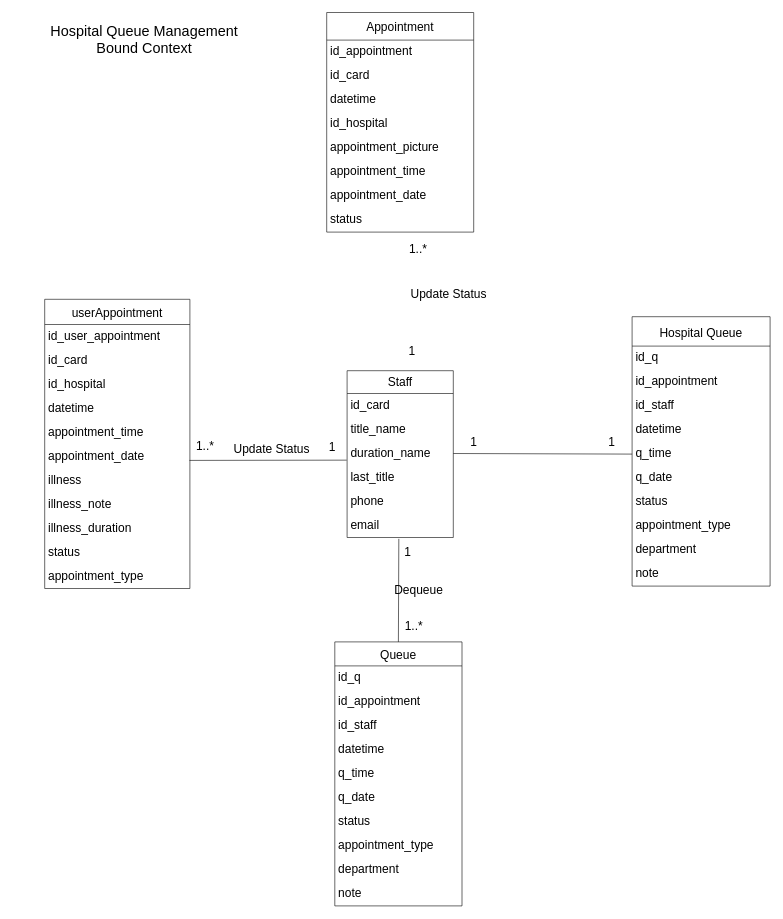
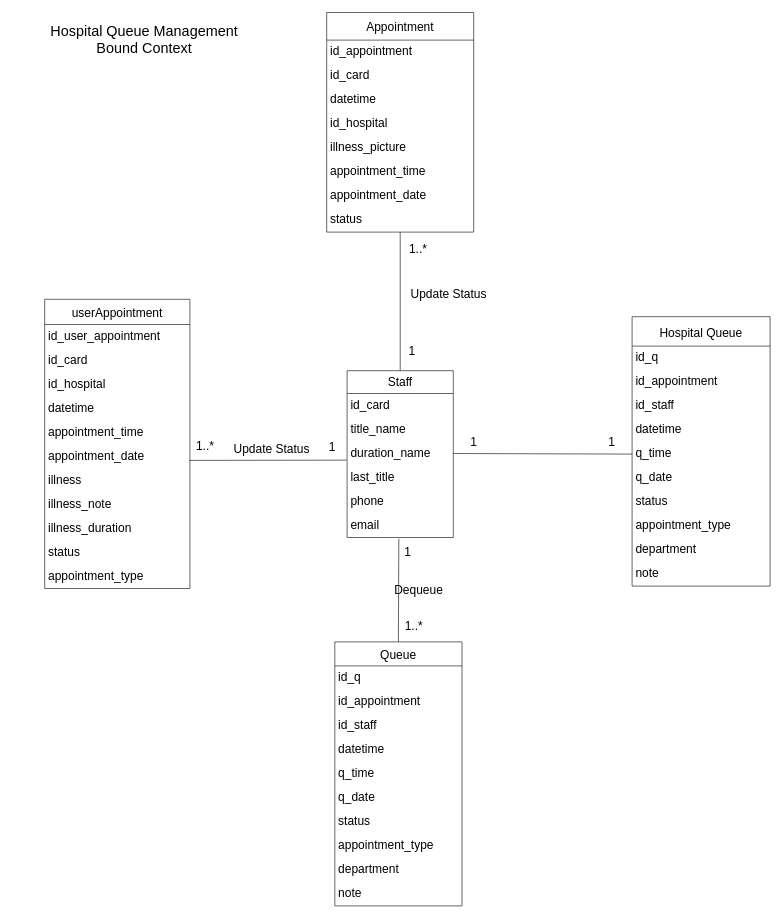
(391, 147) -> (374, 147)
none -> (400, 301)
